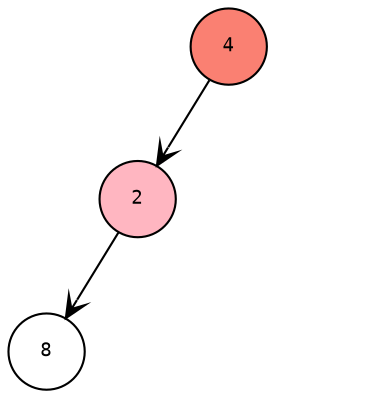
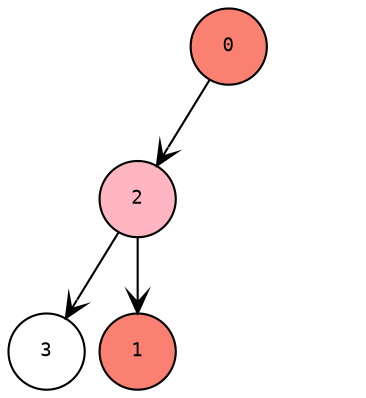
(229, 47) -> (229, 47)
(47, 352) -> (47, 352)
none -> (138, 352)
